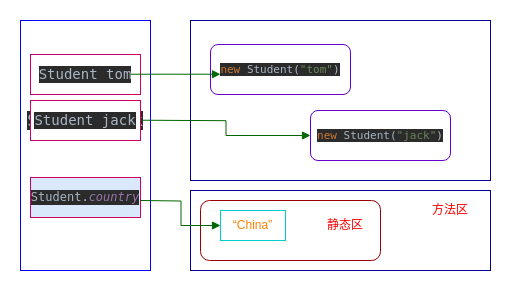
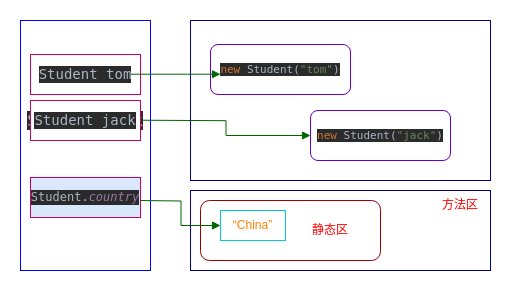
(451, 211) -> (461, 206)
(346, 226) -> (331, 231)
